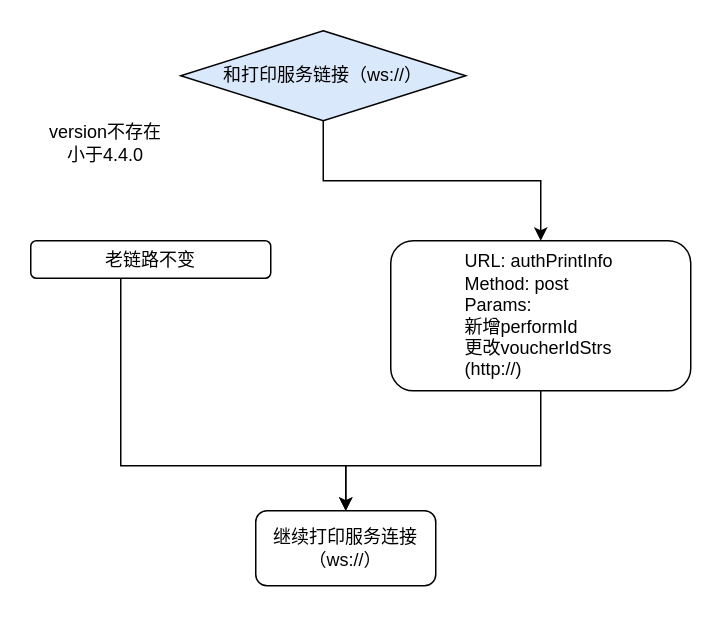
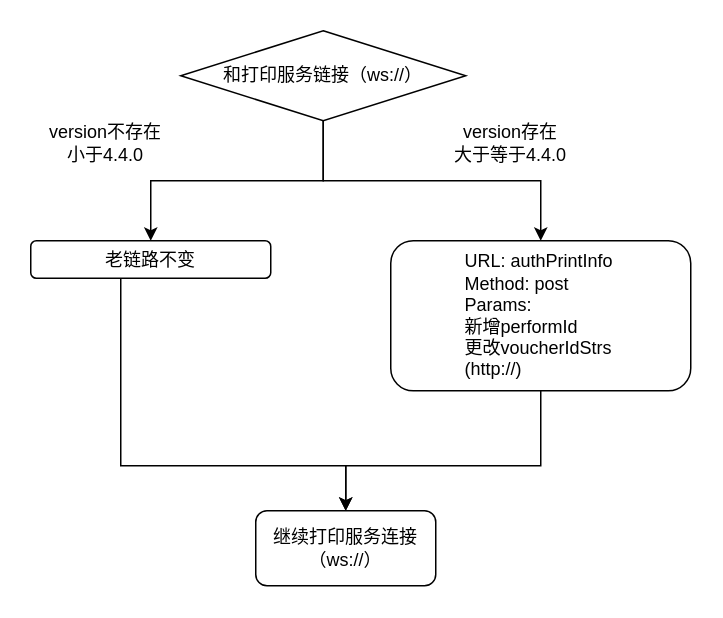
(323, 76) -> (323, 76)
none -> (511, 143)
none -> (212, 181)
